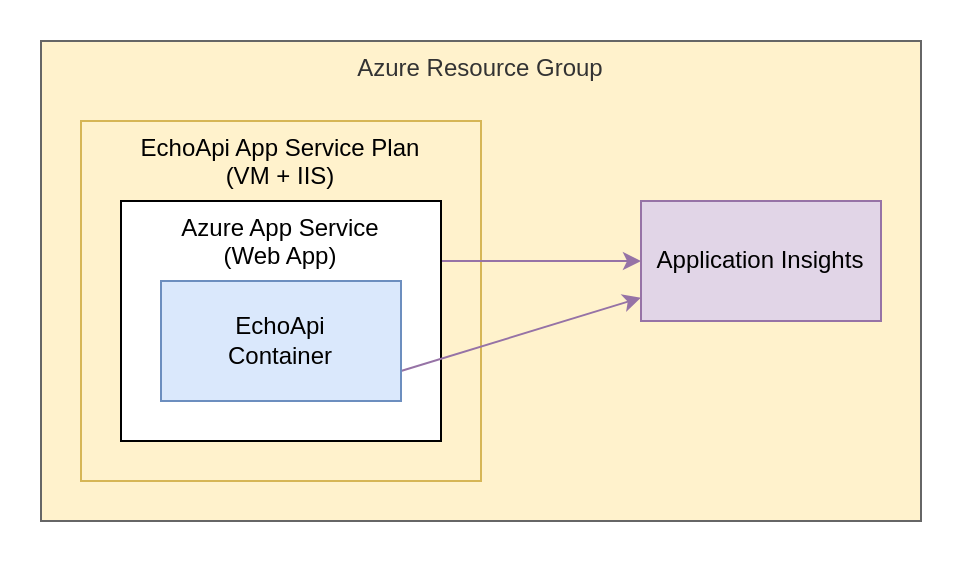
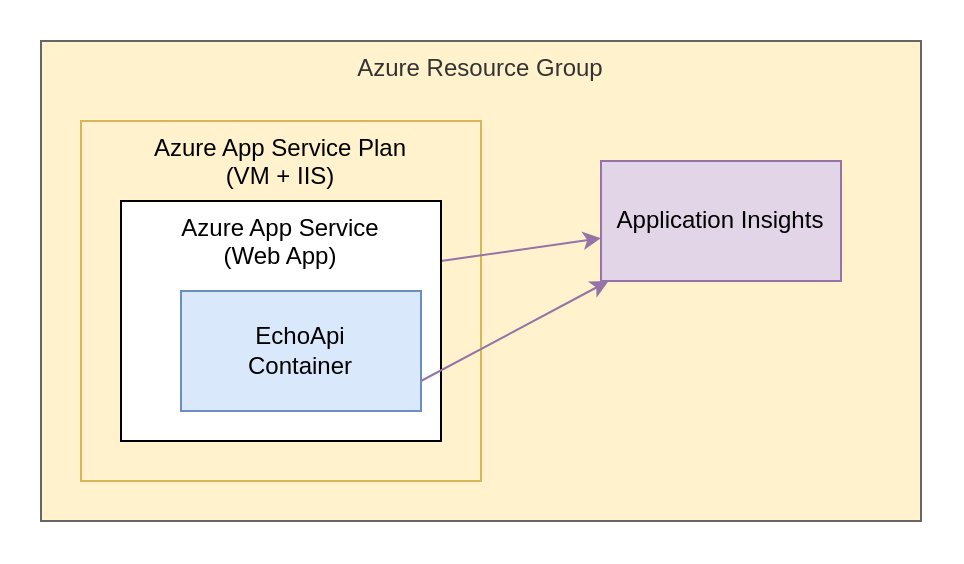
(281, 164) -> (281, 164)
(761, 261) -> (721, 221)
(281, 341) -> (301, 351)
